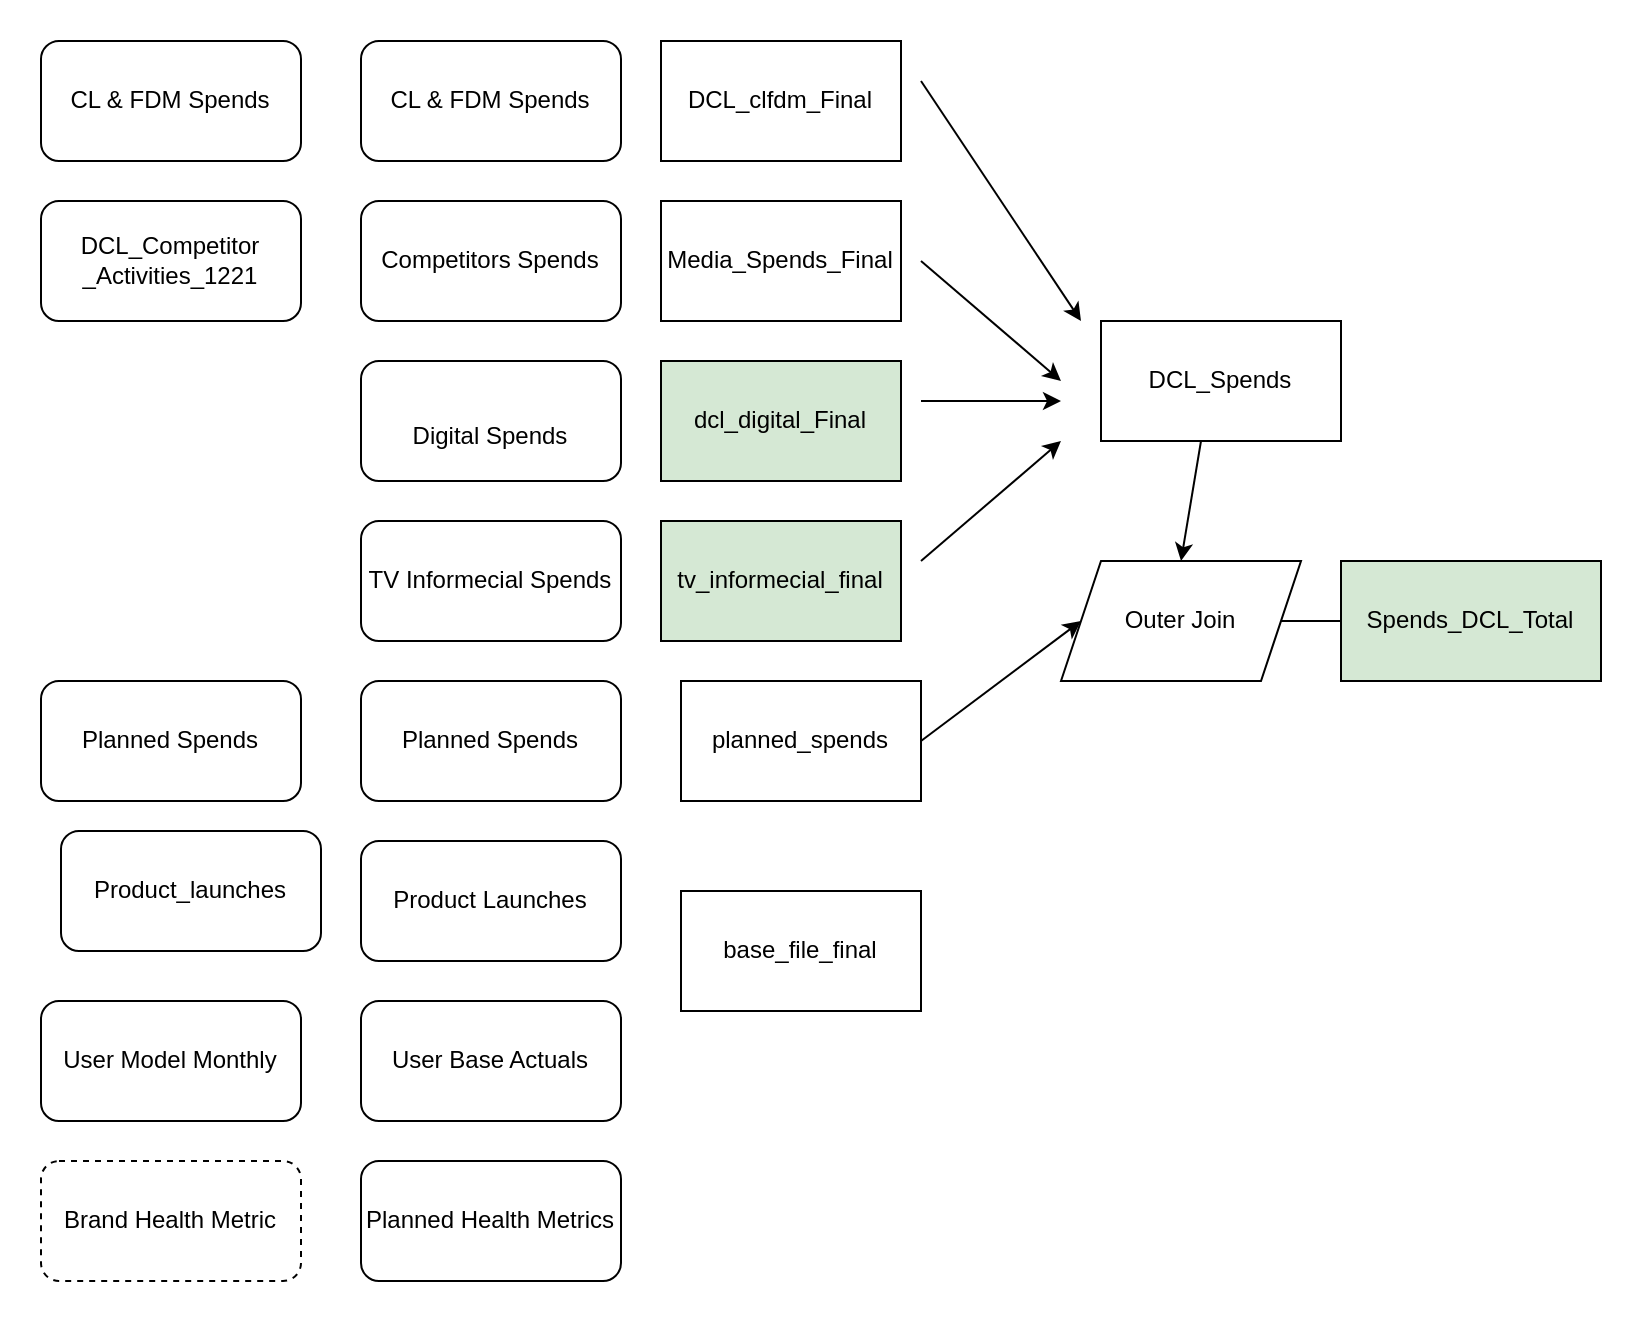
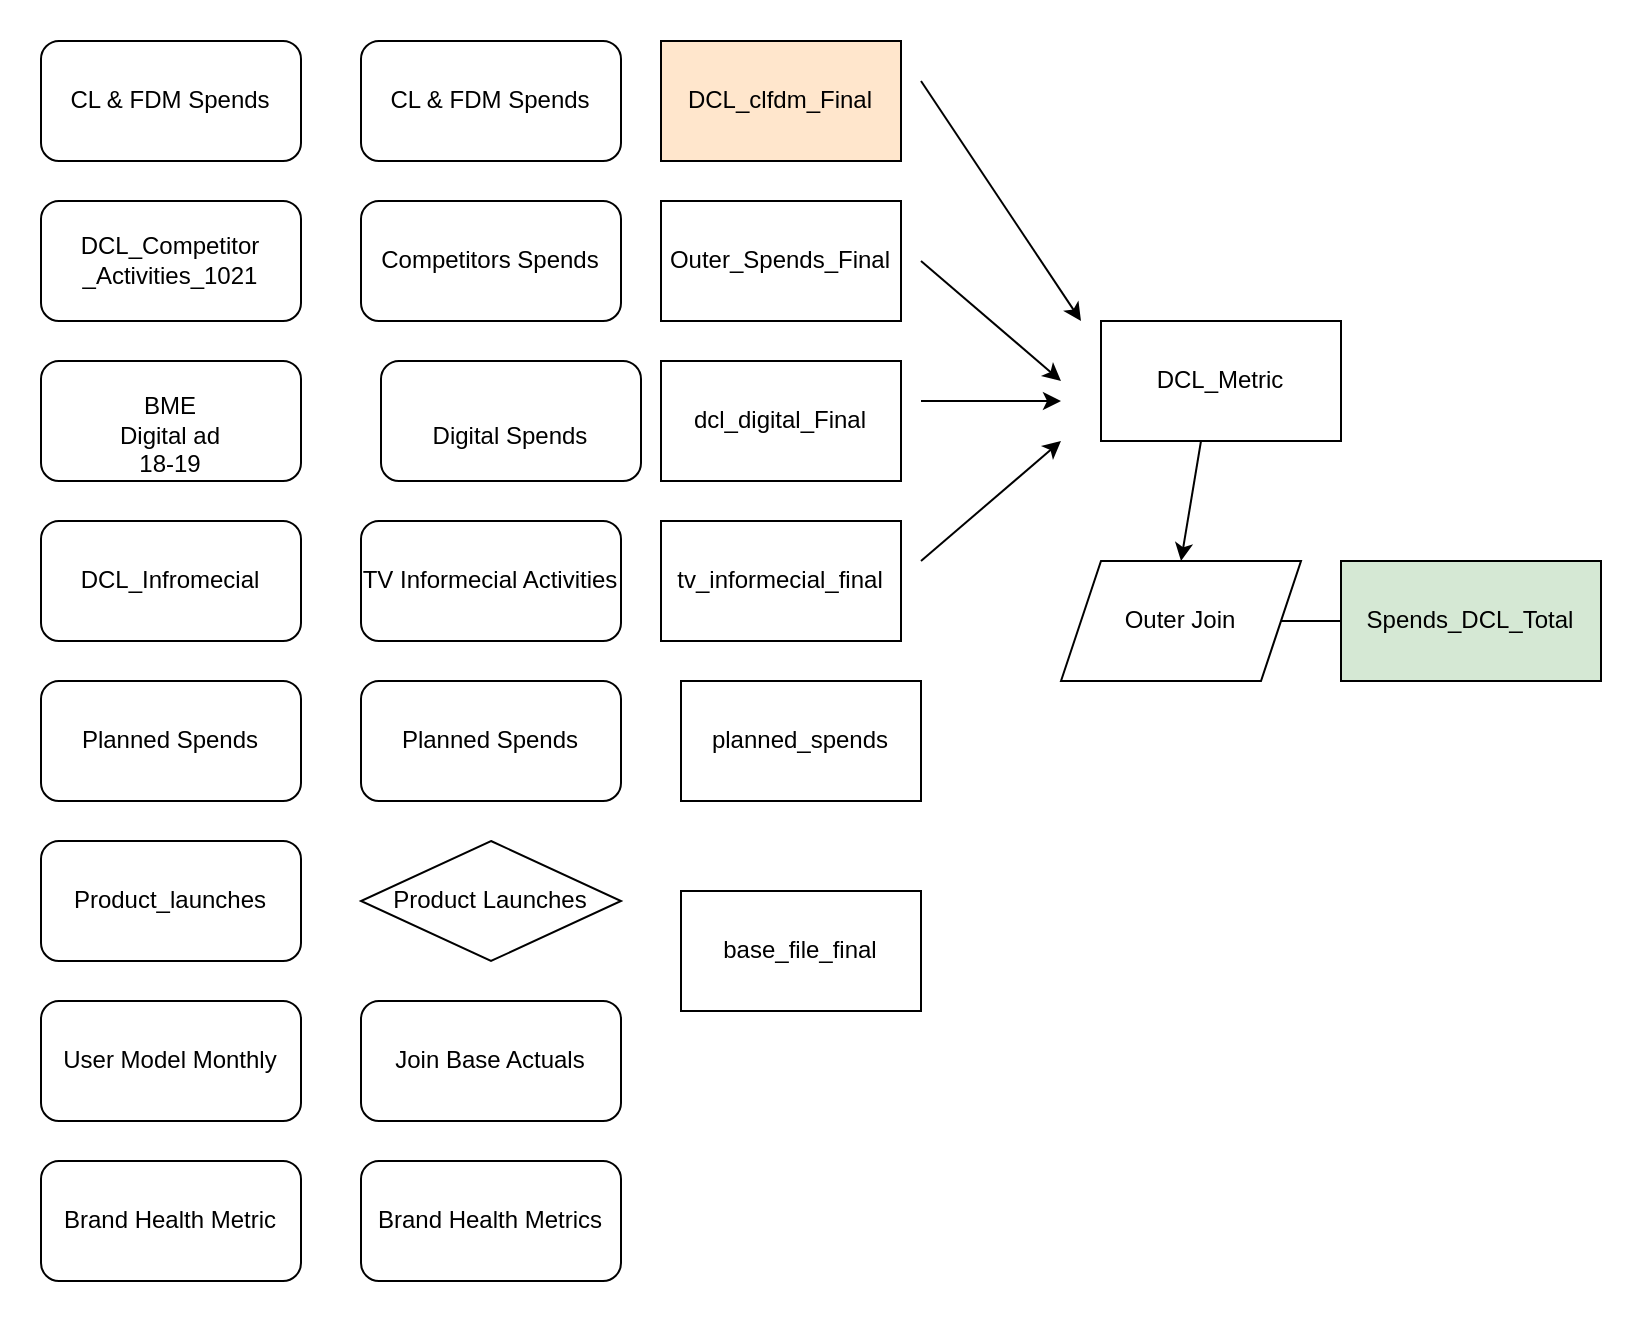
(781, 101) -> (781, 101)
(171, 261) -> (171, 261)
(781, 261) -> (781, 261)
(1221, 381) -> (1221, 381)
none -> (171, 421)
(491, 421) -> (511, 421)
(781, 421) -> (781, 421)
none -> (171, 581)
(491, 581) -> (491, 581)
(781, 581) -> (781, 581)
(996, 685) -> none
(191, 891) -> (171, 901)
(491, 901) -> (491, 901)
(491, 1061) -> (491, 1061)
(171, 1221) -> (171, 1221)
(491, 1221) -> (491, 1221)
